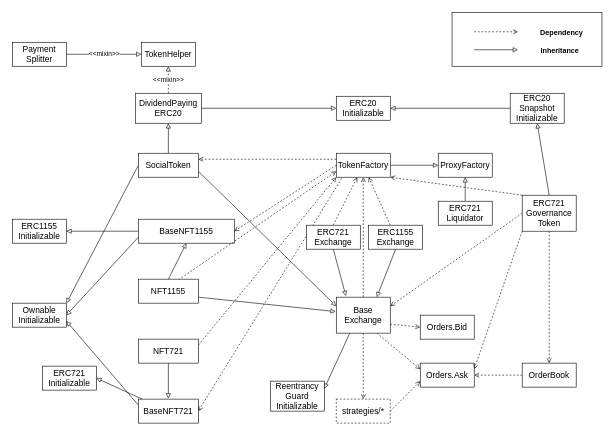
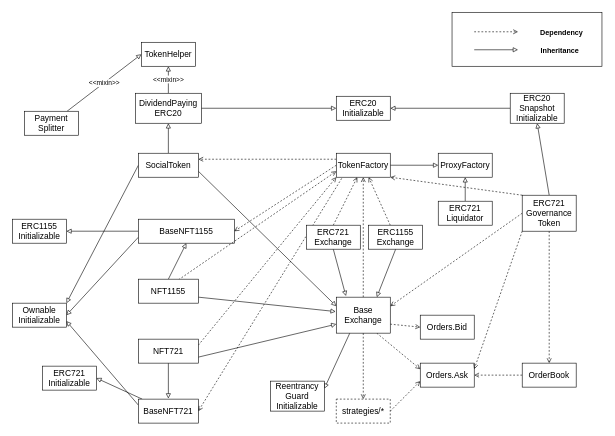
(39, 54) -> (51, 123)
(168, 82) -> (168, 82)
none -> (264, 341)
